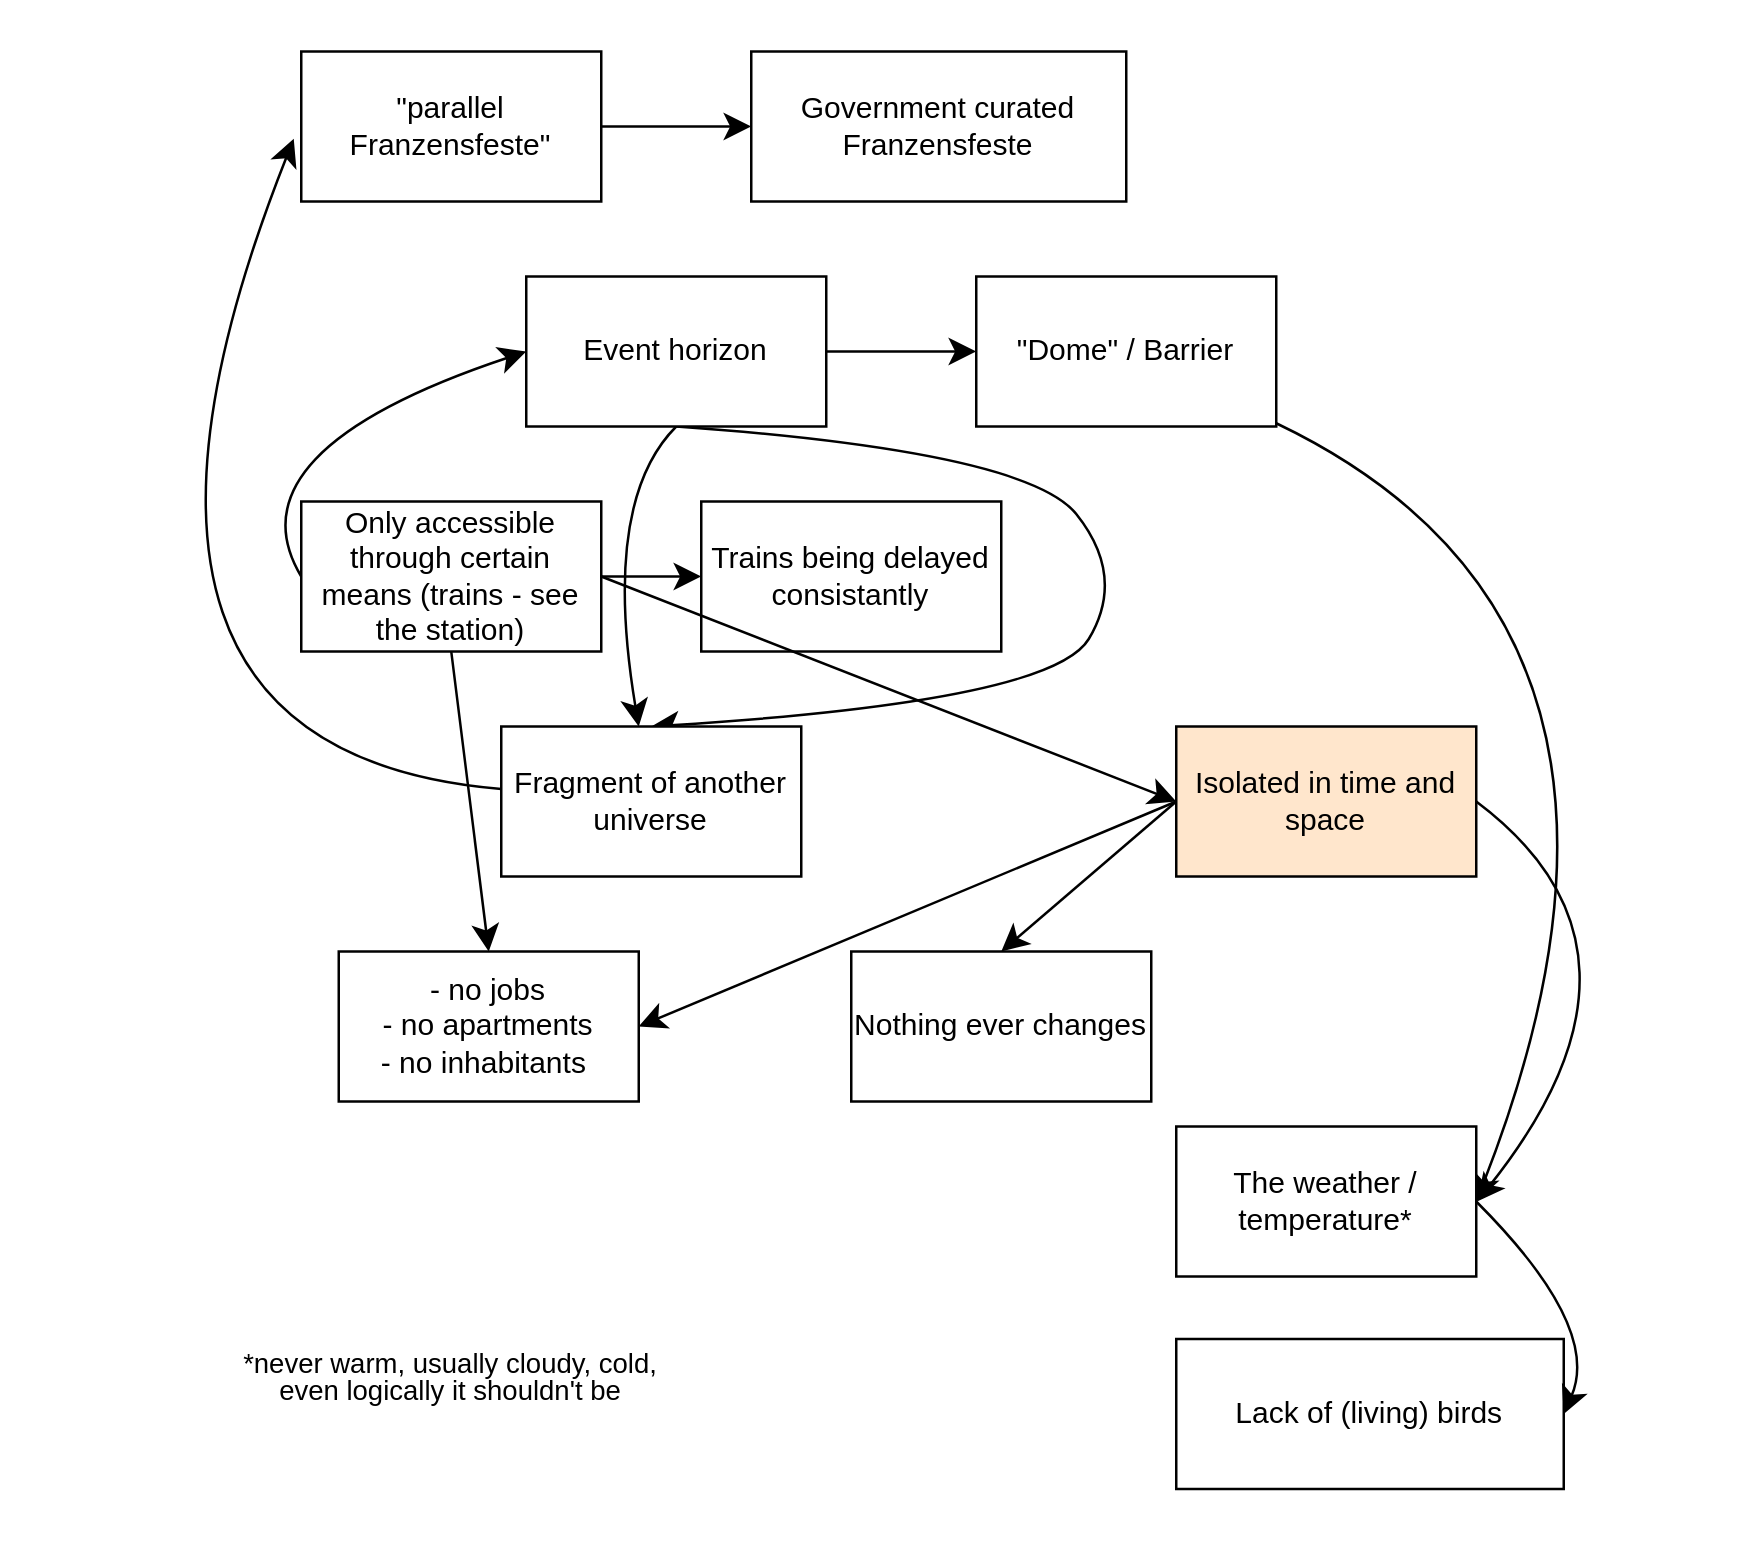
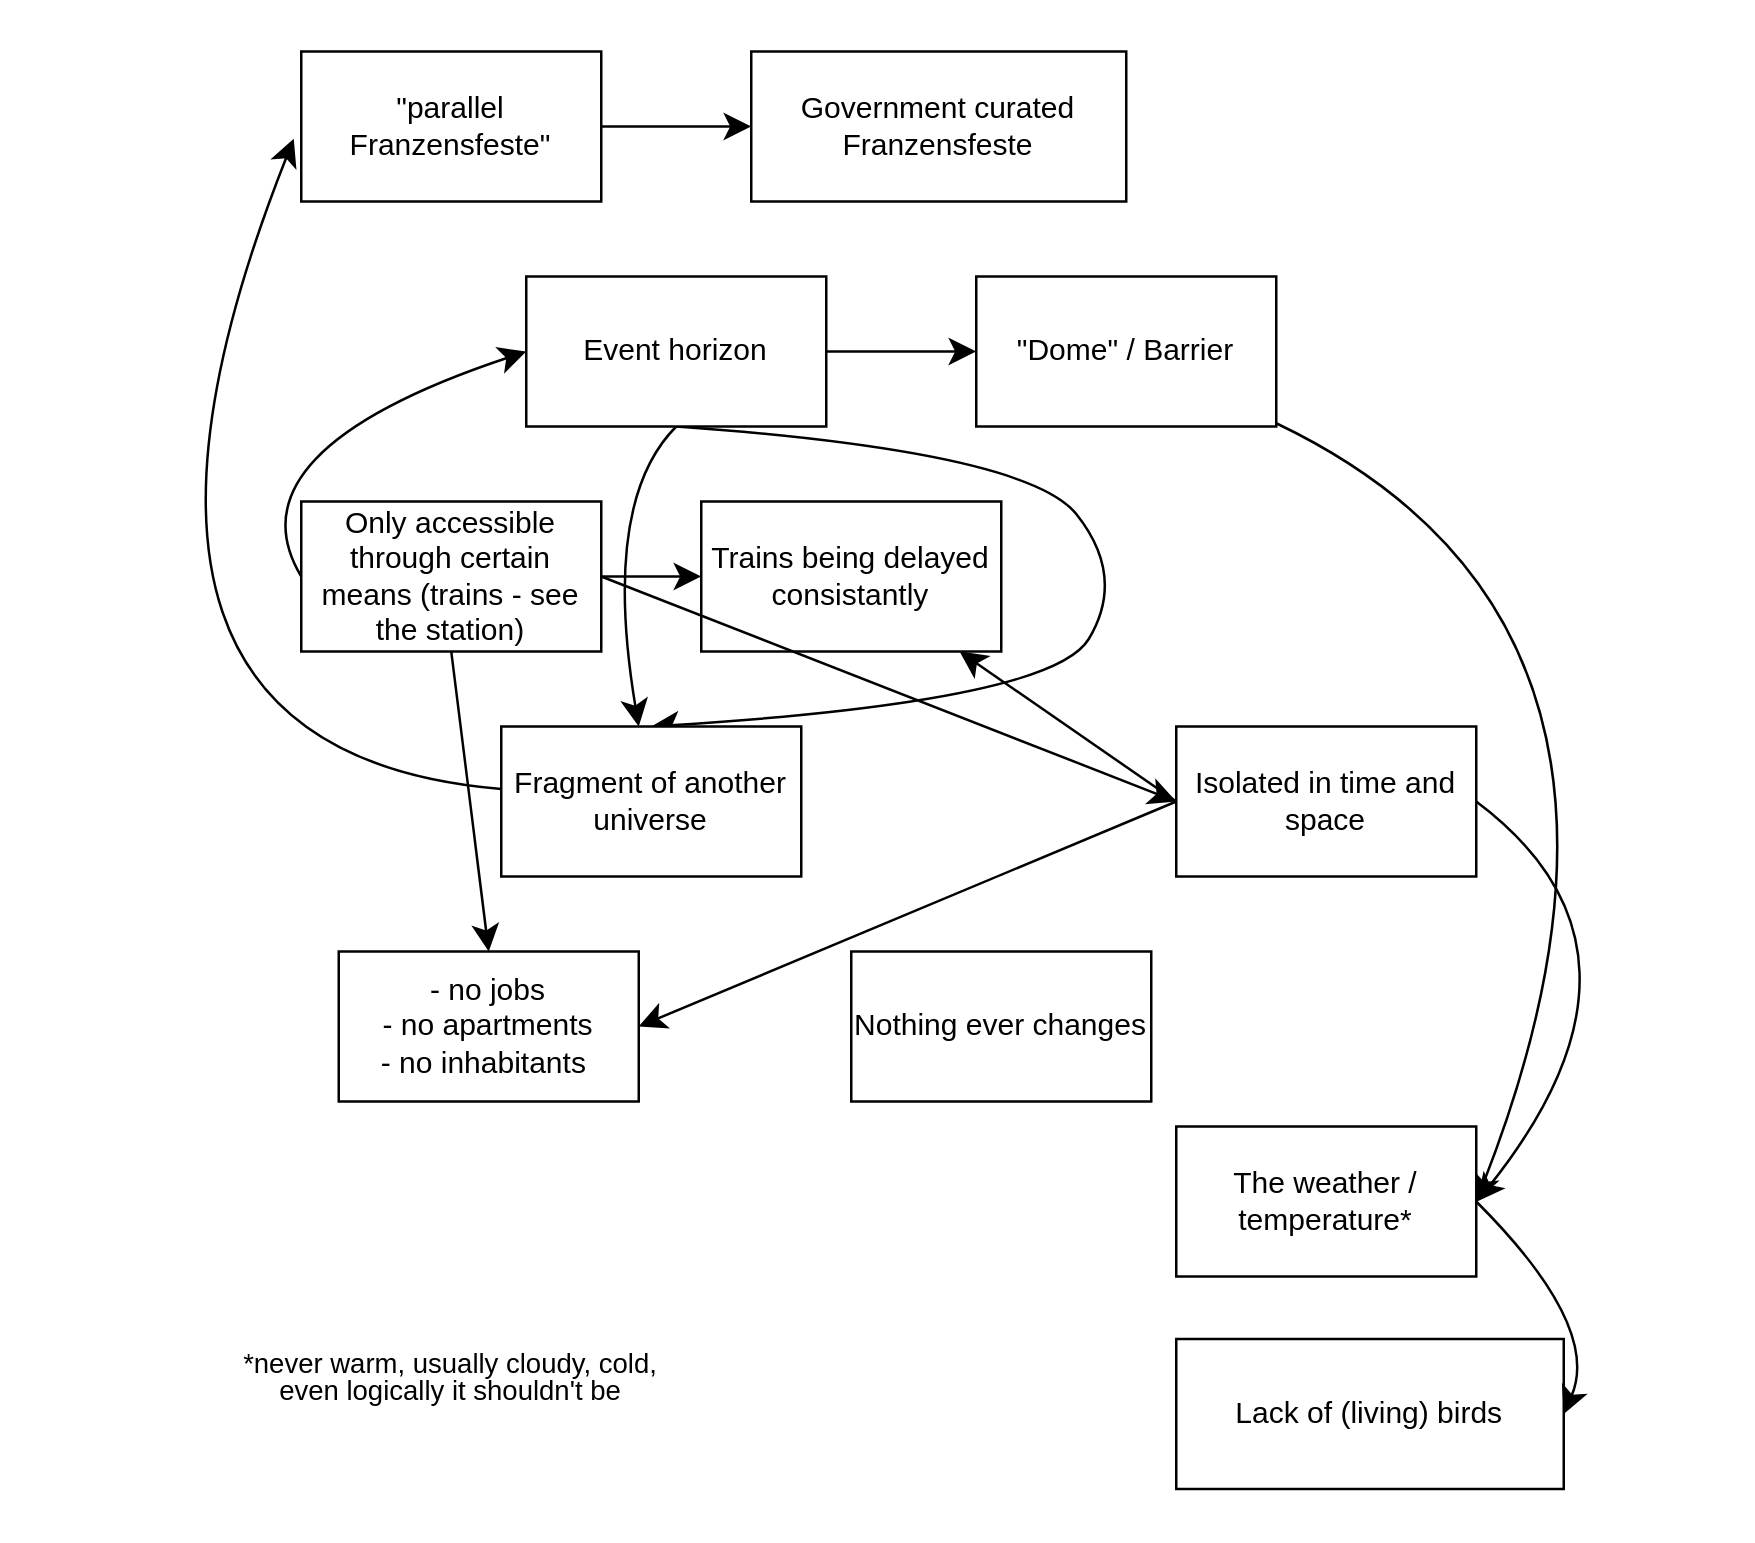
(1326, 801) -> (1326, 801)
(1092, 873) -> (1082, 736)
